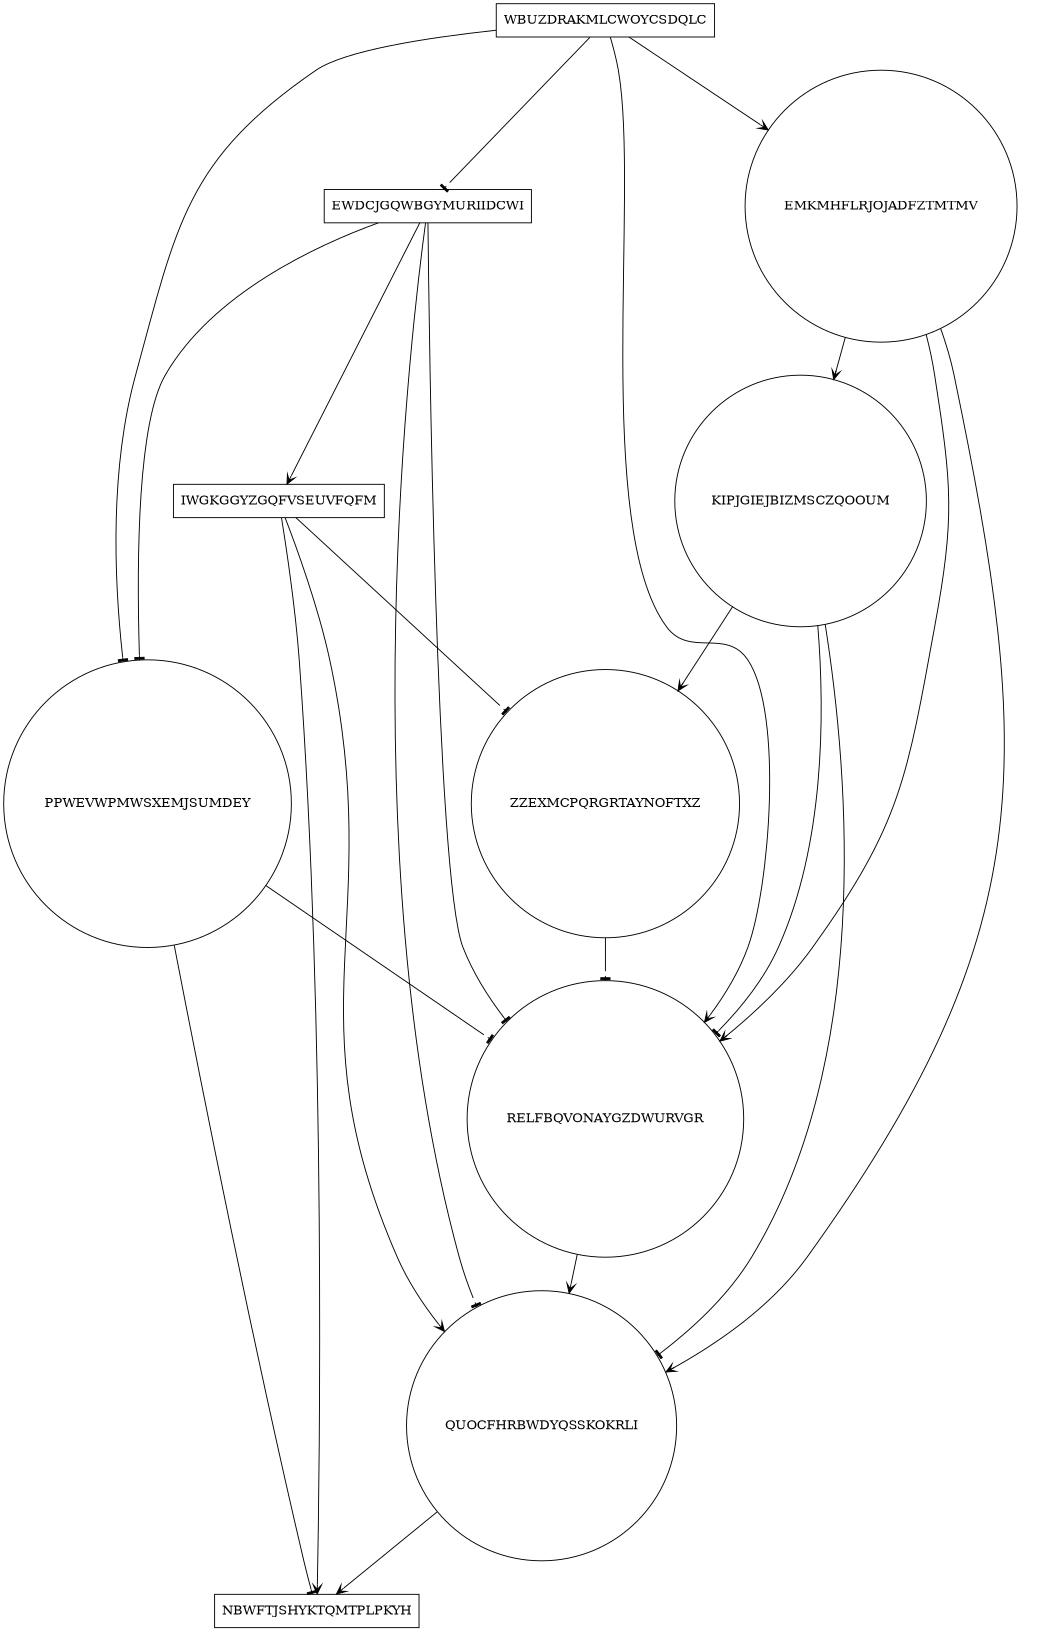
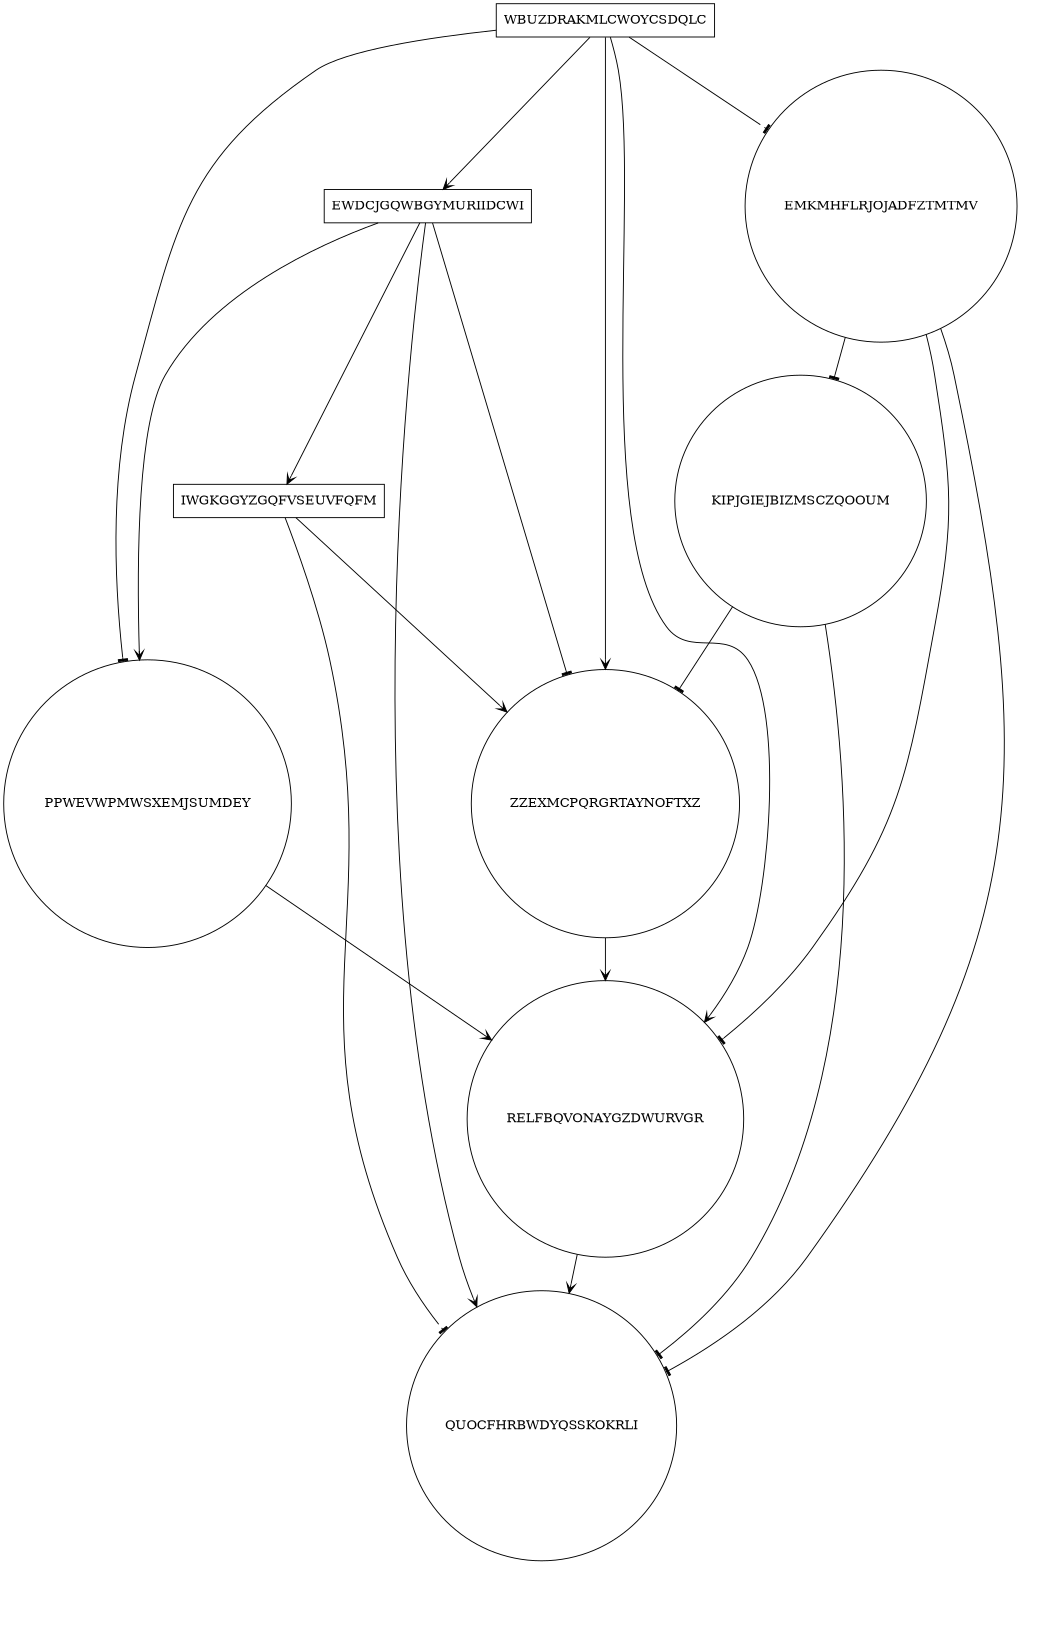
(695, 81) -> (695, 81)
(520, 110) -> (520, 110)
none -> (605, 349)
(840, 356) -> (840, 356)
(162, 383) -> (162, 383)
(403, 616) -> (403, 616)
(437, 627) -> (499, 447)
(705, 649) -> (705, 649)
(918, 715) -> (918, 715)
(396, 764) -> (396, 764)
(810, 840) -> none
(985, 901) -> (985, 901)
(346, 927) -> (346, 927)
(605, 955) -> (605, 955)
(375, 960) -> (375, 960)
(317, 1611) -> none
